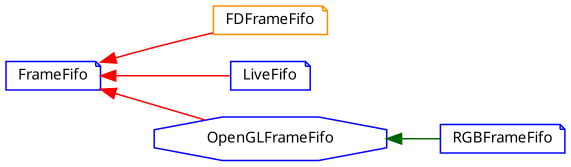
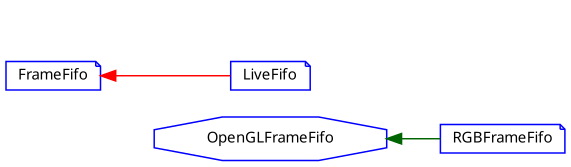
(270, 20) -> none
(160, 107) -> none
